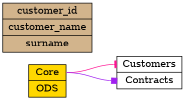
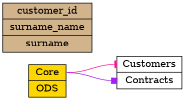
(47, 27) -> (47, 27)
